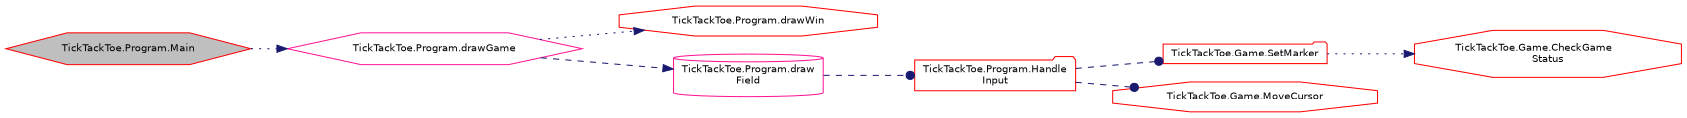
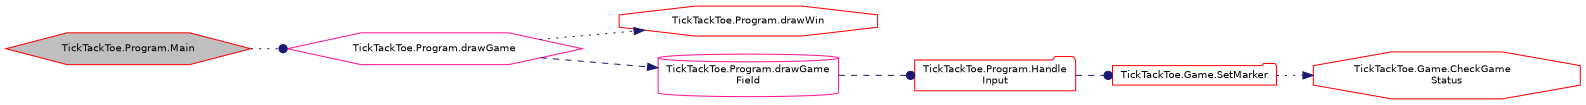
(264, 49) -> (265, 49)
(748, 75) -> (748, 75)
(1245, 97) -> none
